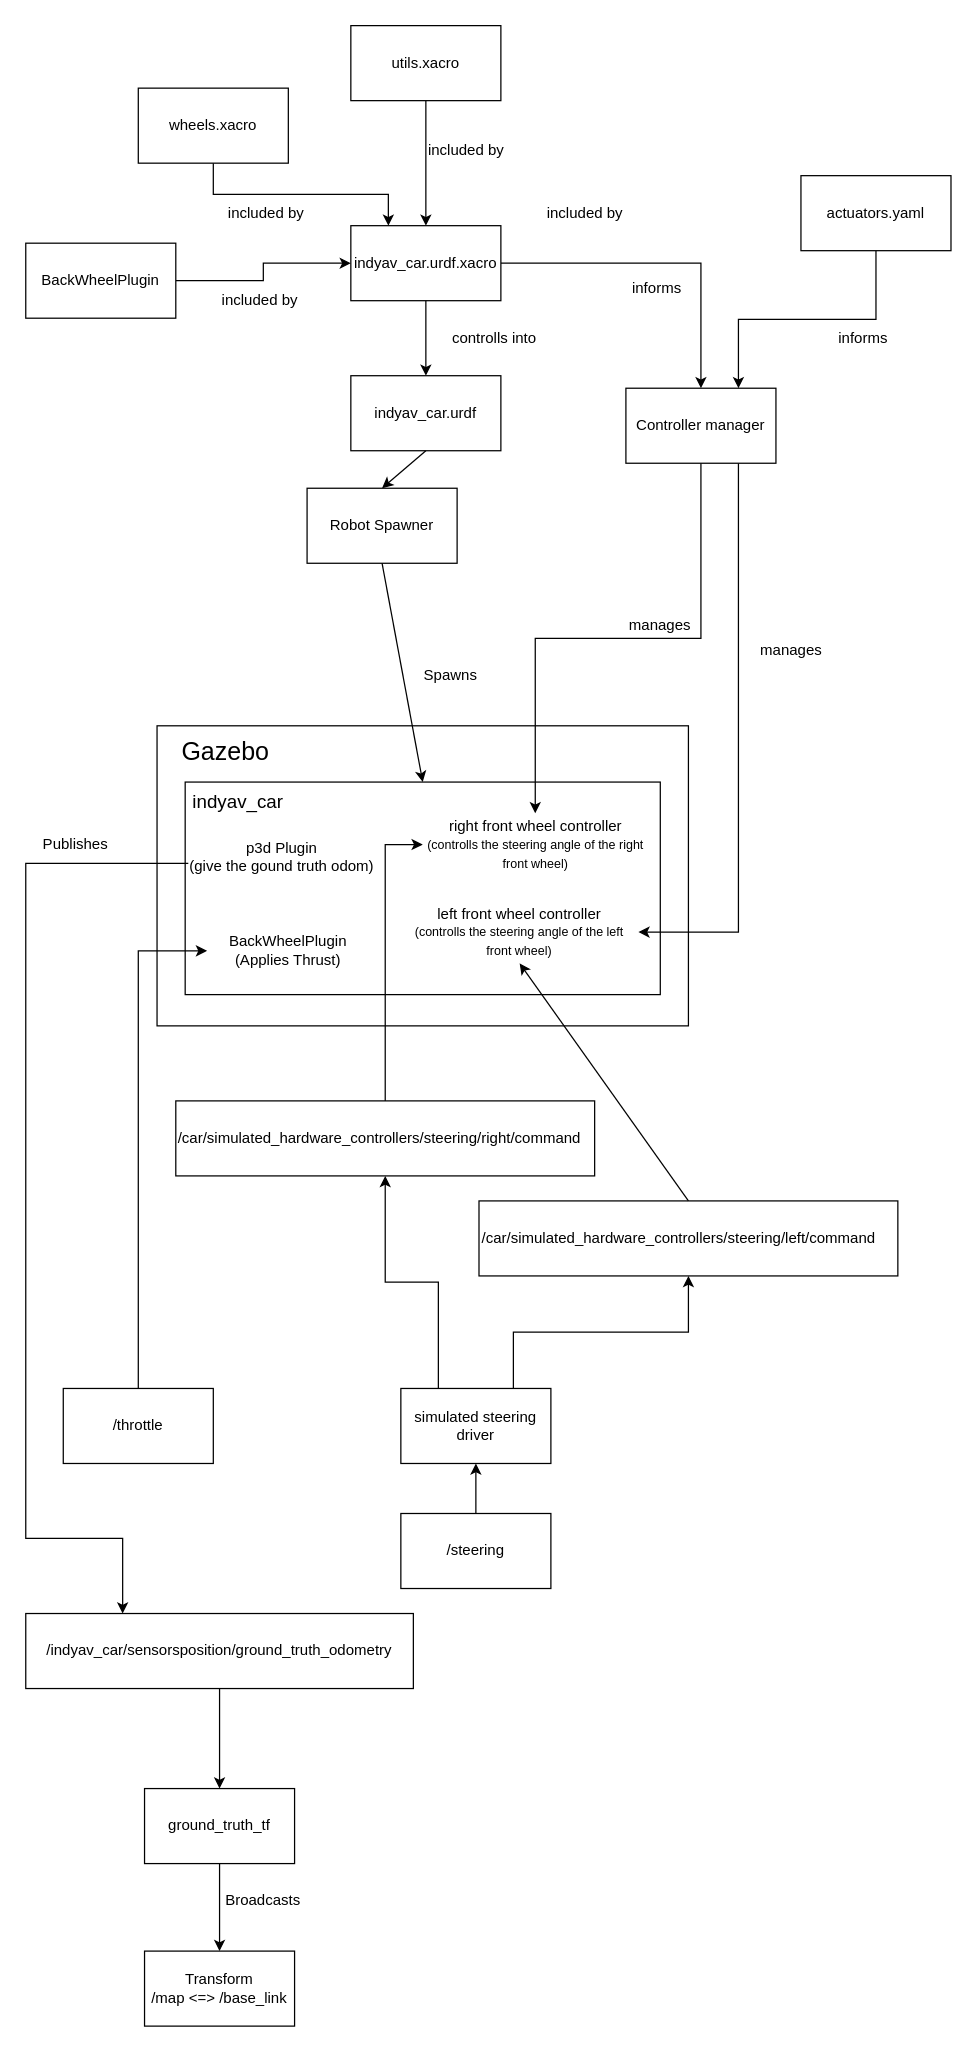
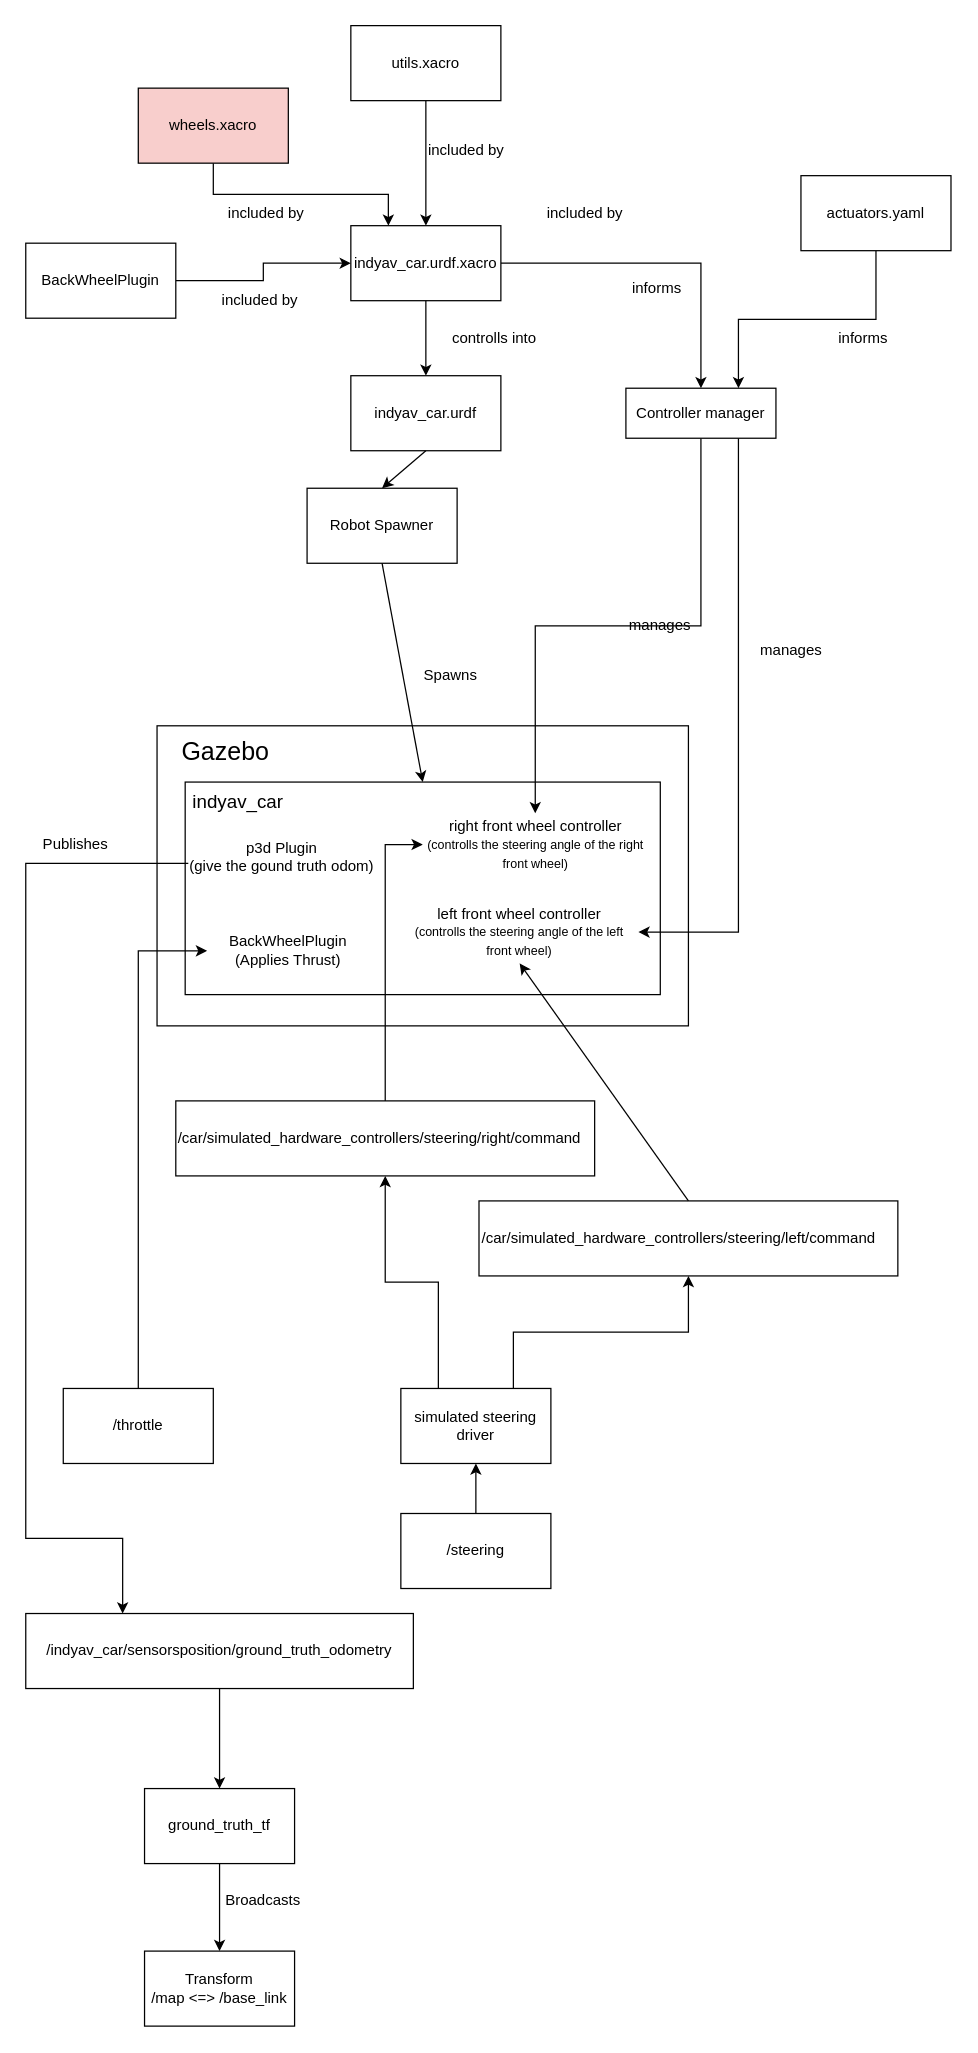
(213, 126) -> (213, 126)
(701, 426) -> (701, 413)
